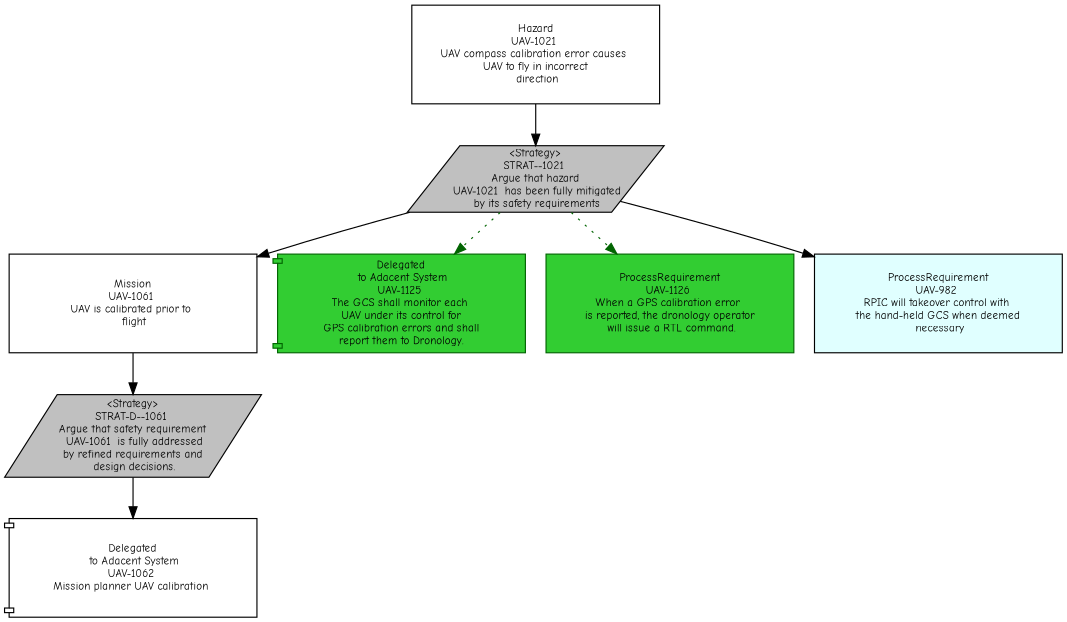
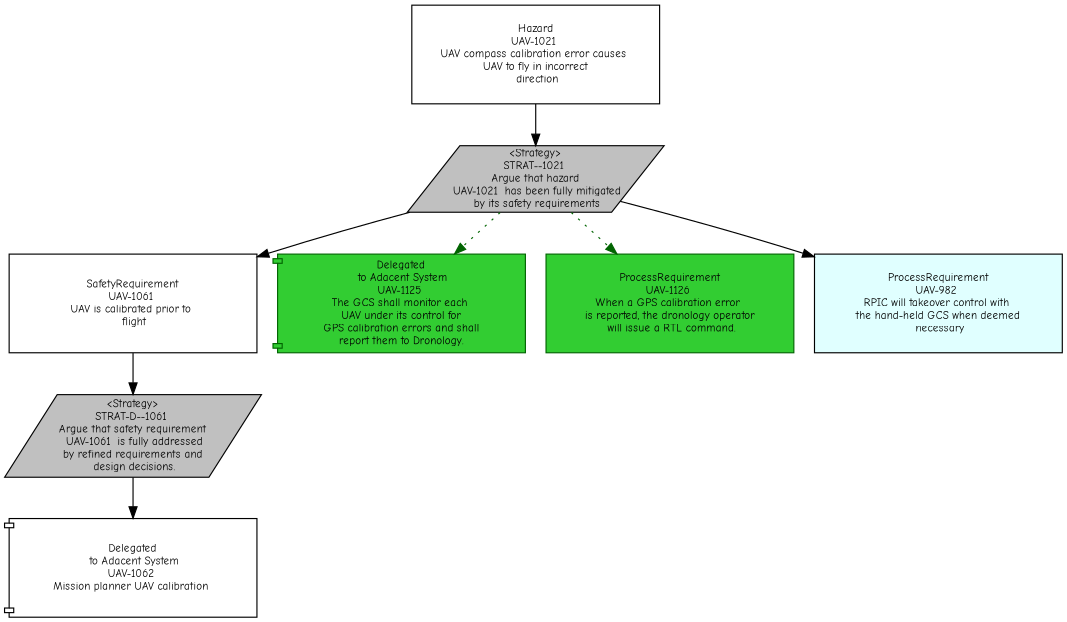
(133, 303) -> (133, 303)
